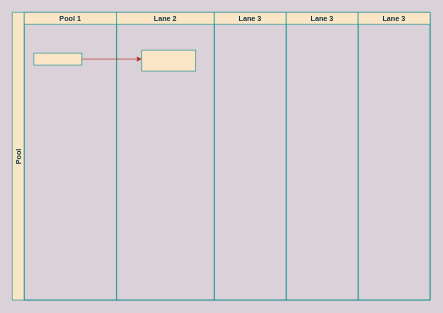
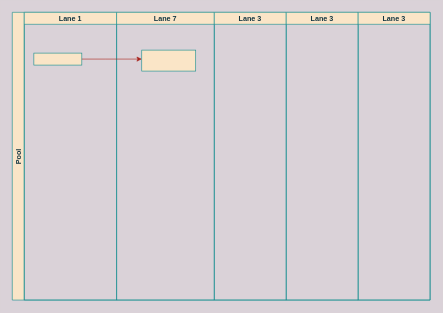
(70, 19) -> (70, 19)
(165, 19) -> (165, 19)
